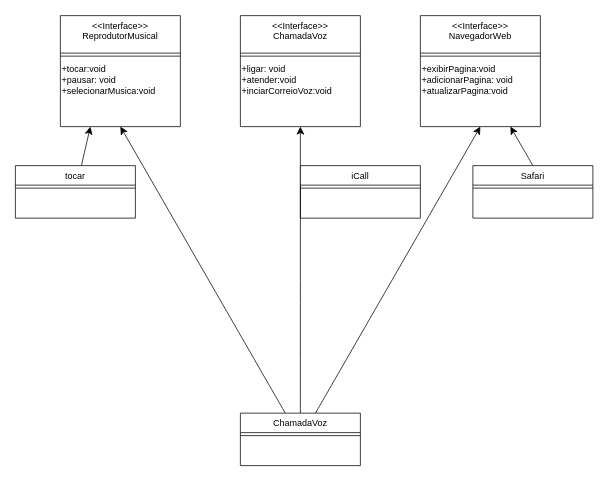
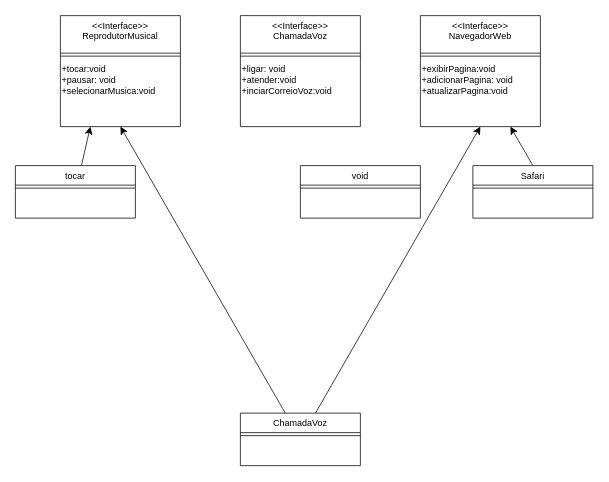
(360, 176) -> (360, 176)
(300, 315) -> none
